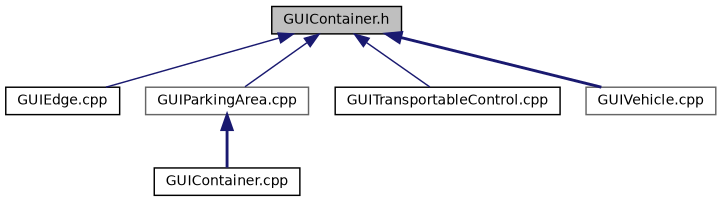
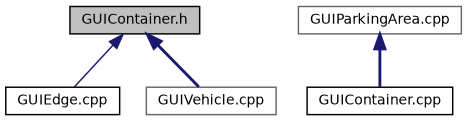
(276, 65) -> none
(448, 101) -> none
